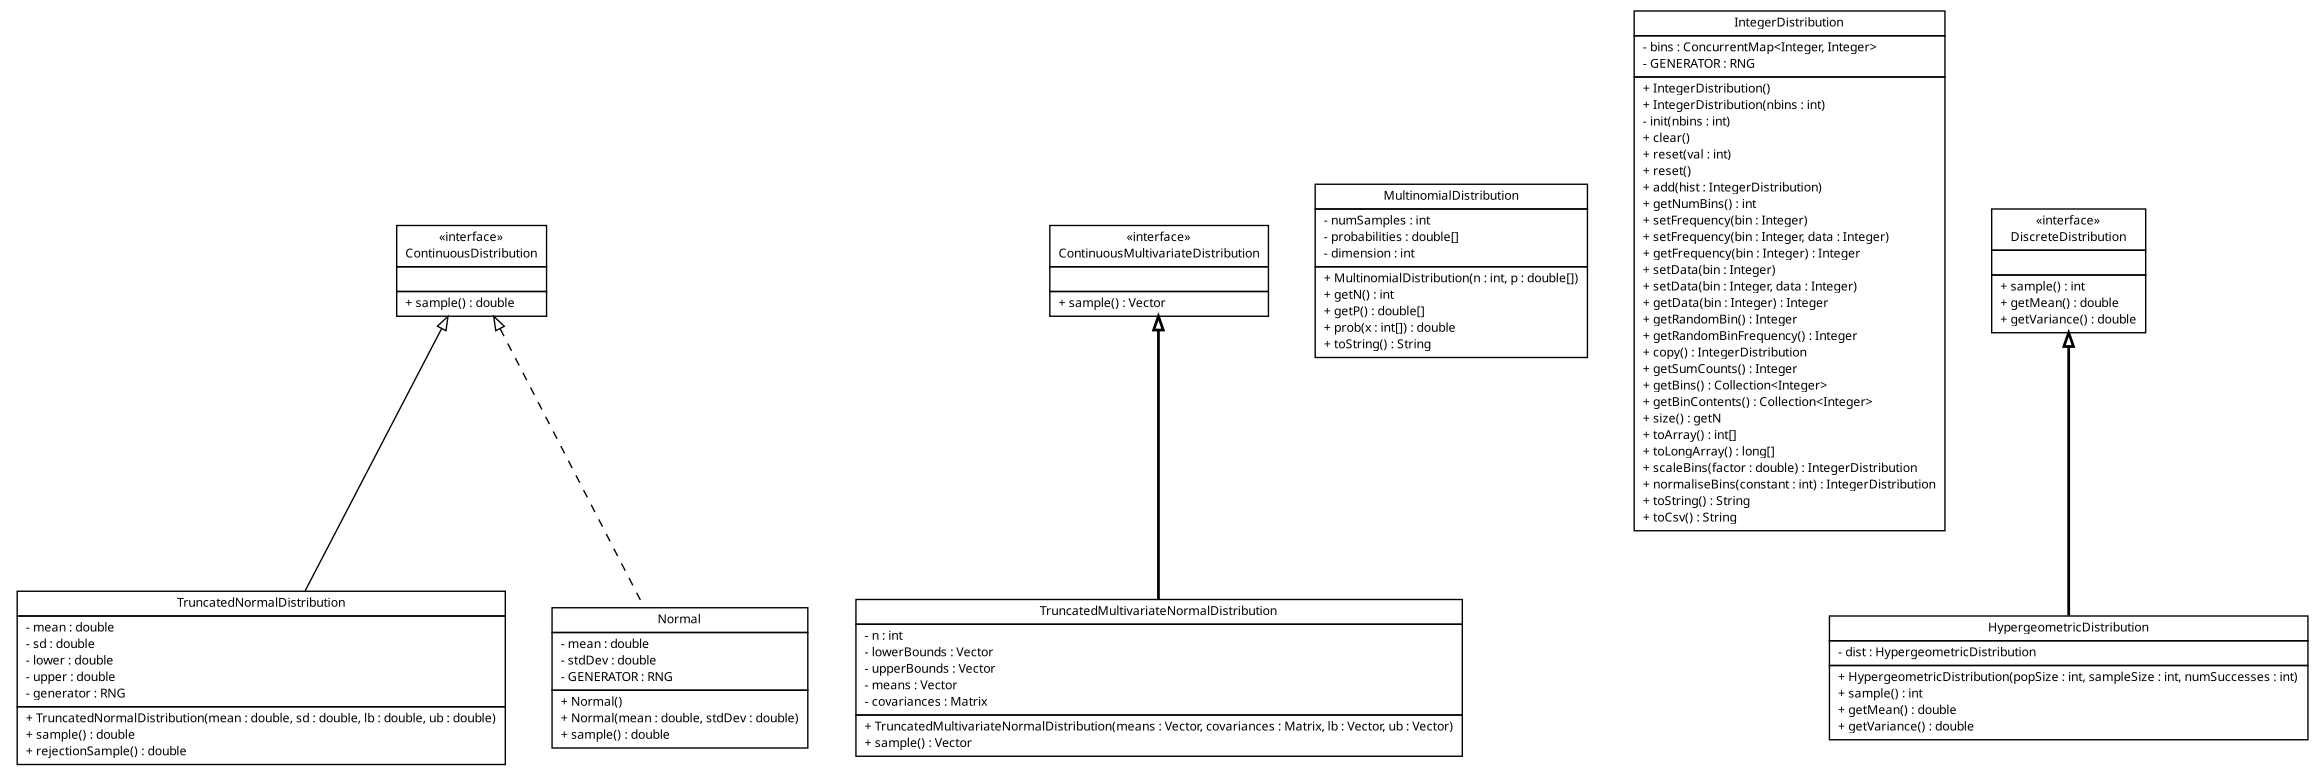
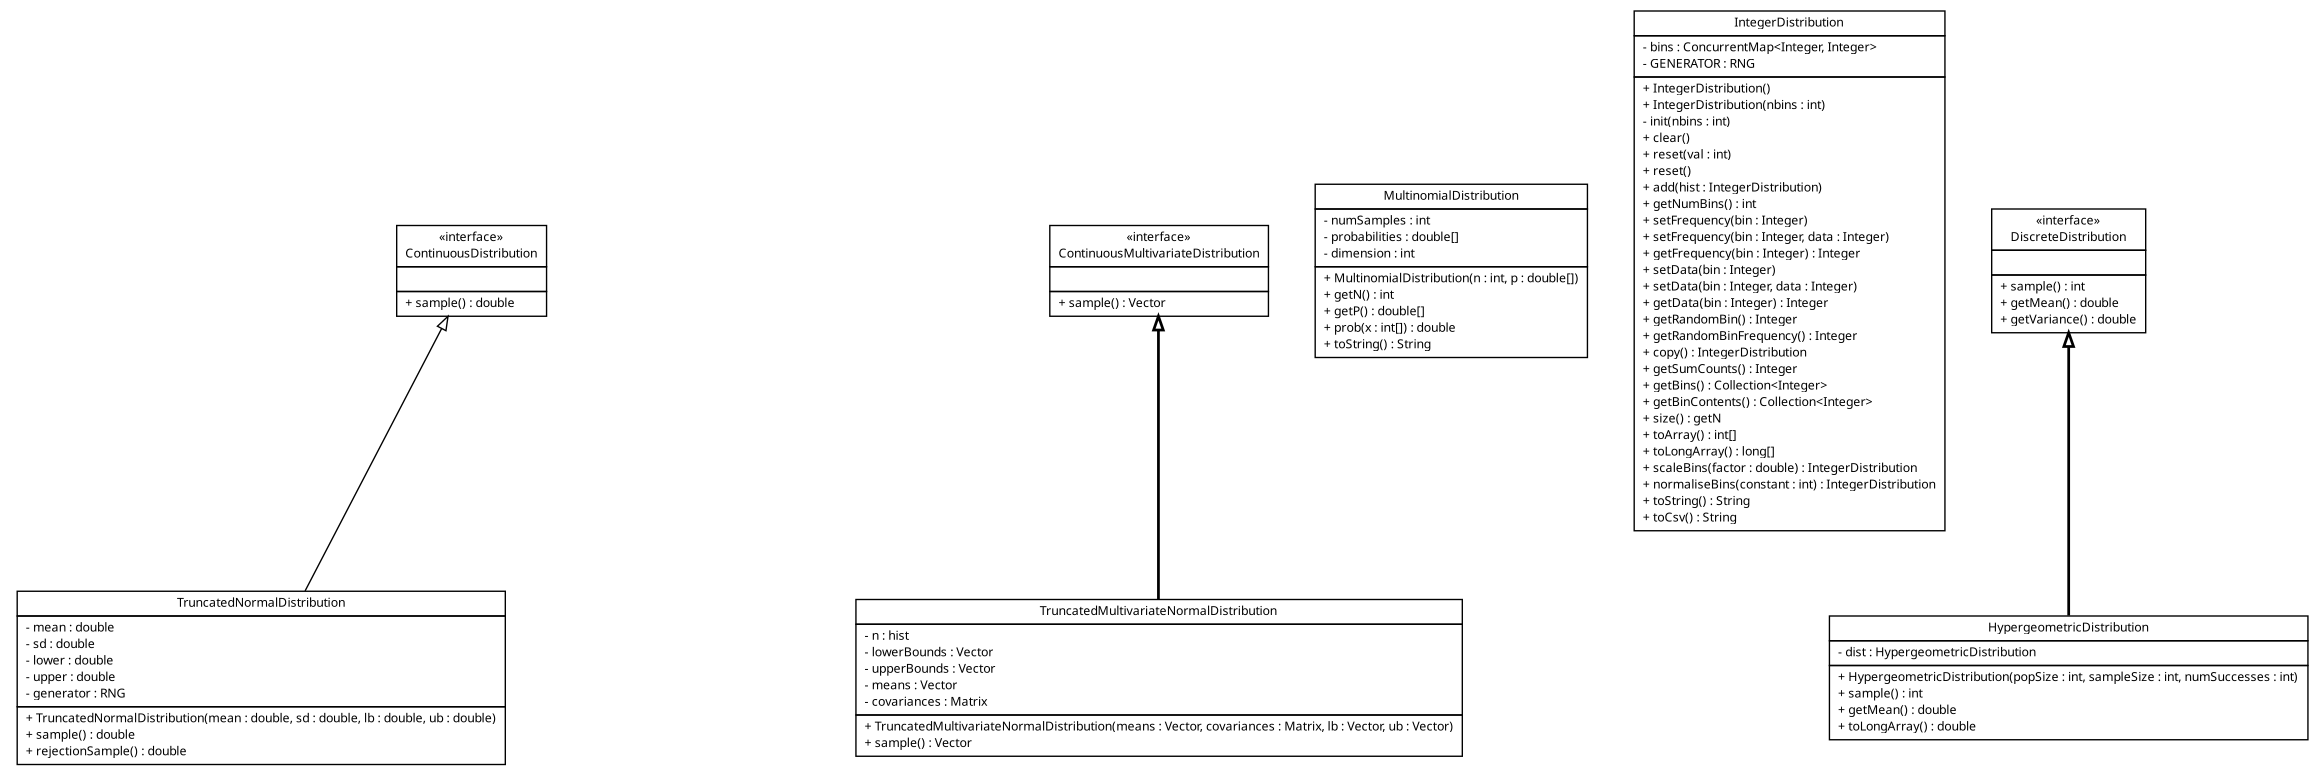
(884, 636) -> (887, 636)
(680, 678) -> none
(1906, 727) -> (1908, 727)
